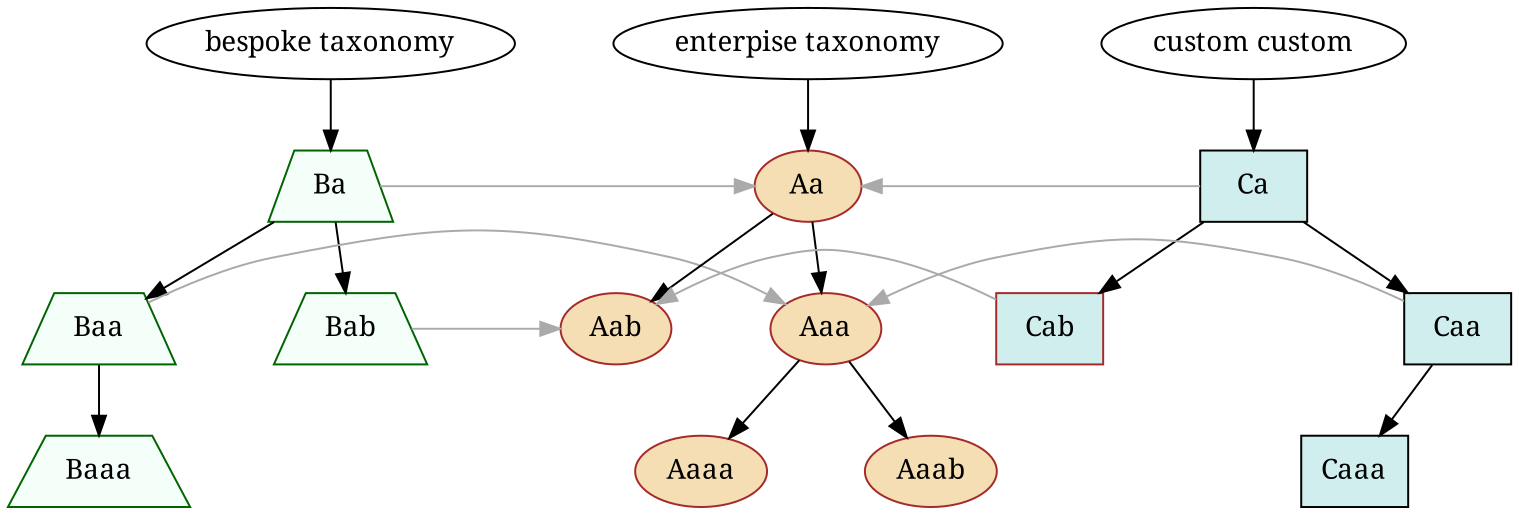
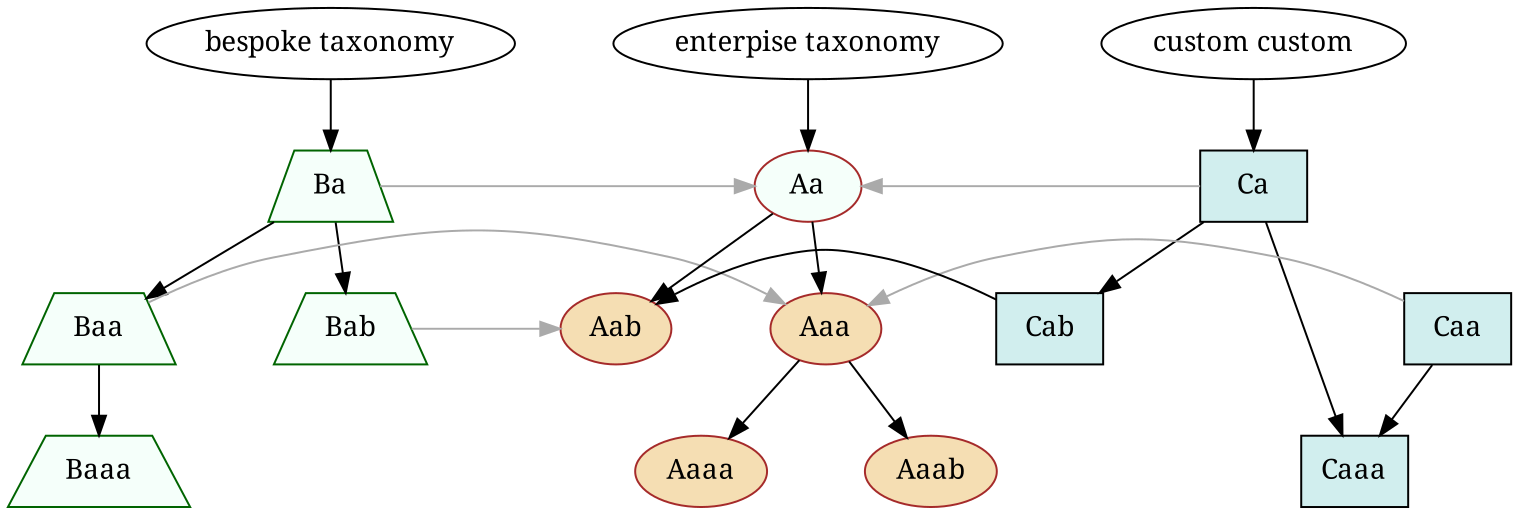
(808, 186) -> (808, 186)
(836, 250) -> (836, 250)
(1347, 252) -> (1301, 319)
(1050, 329) -> (1050, 329)
